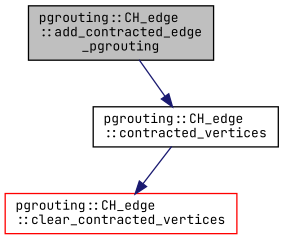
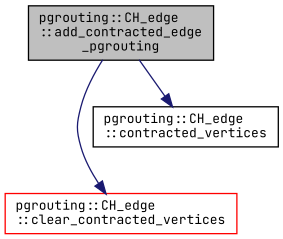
(157, 165) -> (78, 121)
